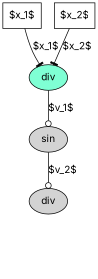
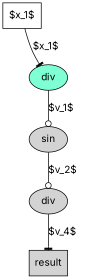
(75, 16) -> none
none -> (48, 263)
